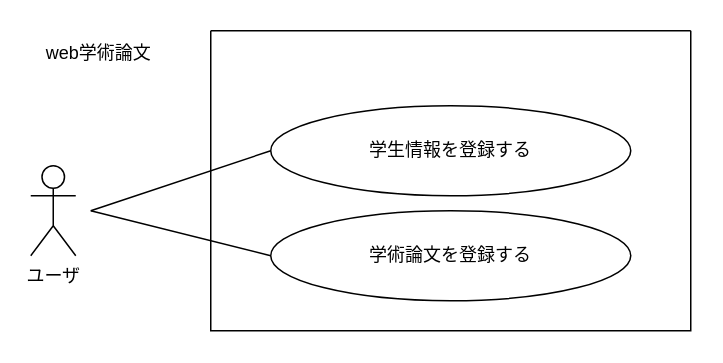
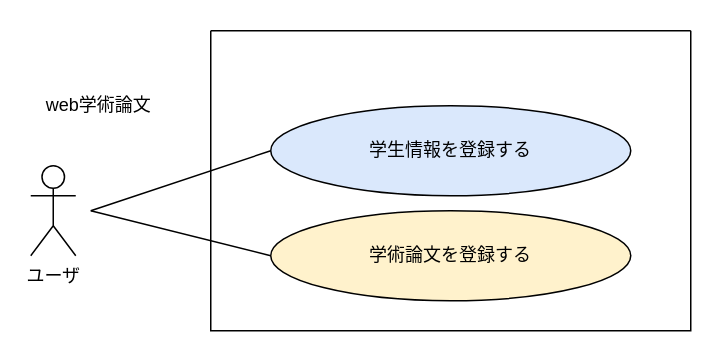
(98, 53) -> (98, 106)
(451, 151) -> (451, 151)
(451, 256) -> (451, 256)
